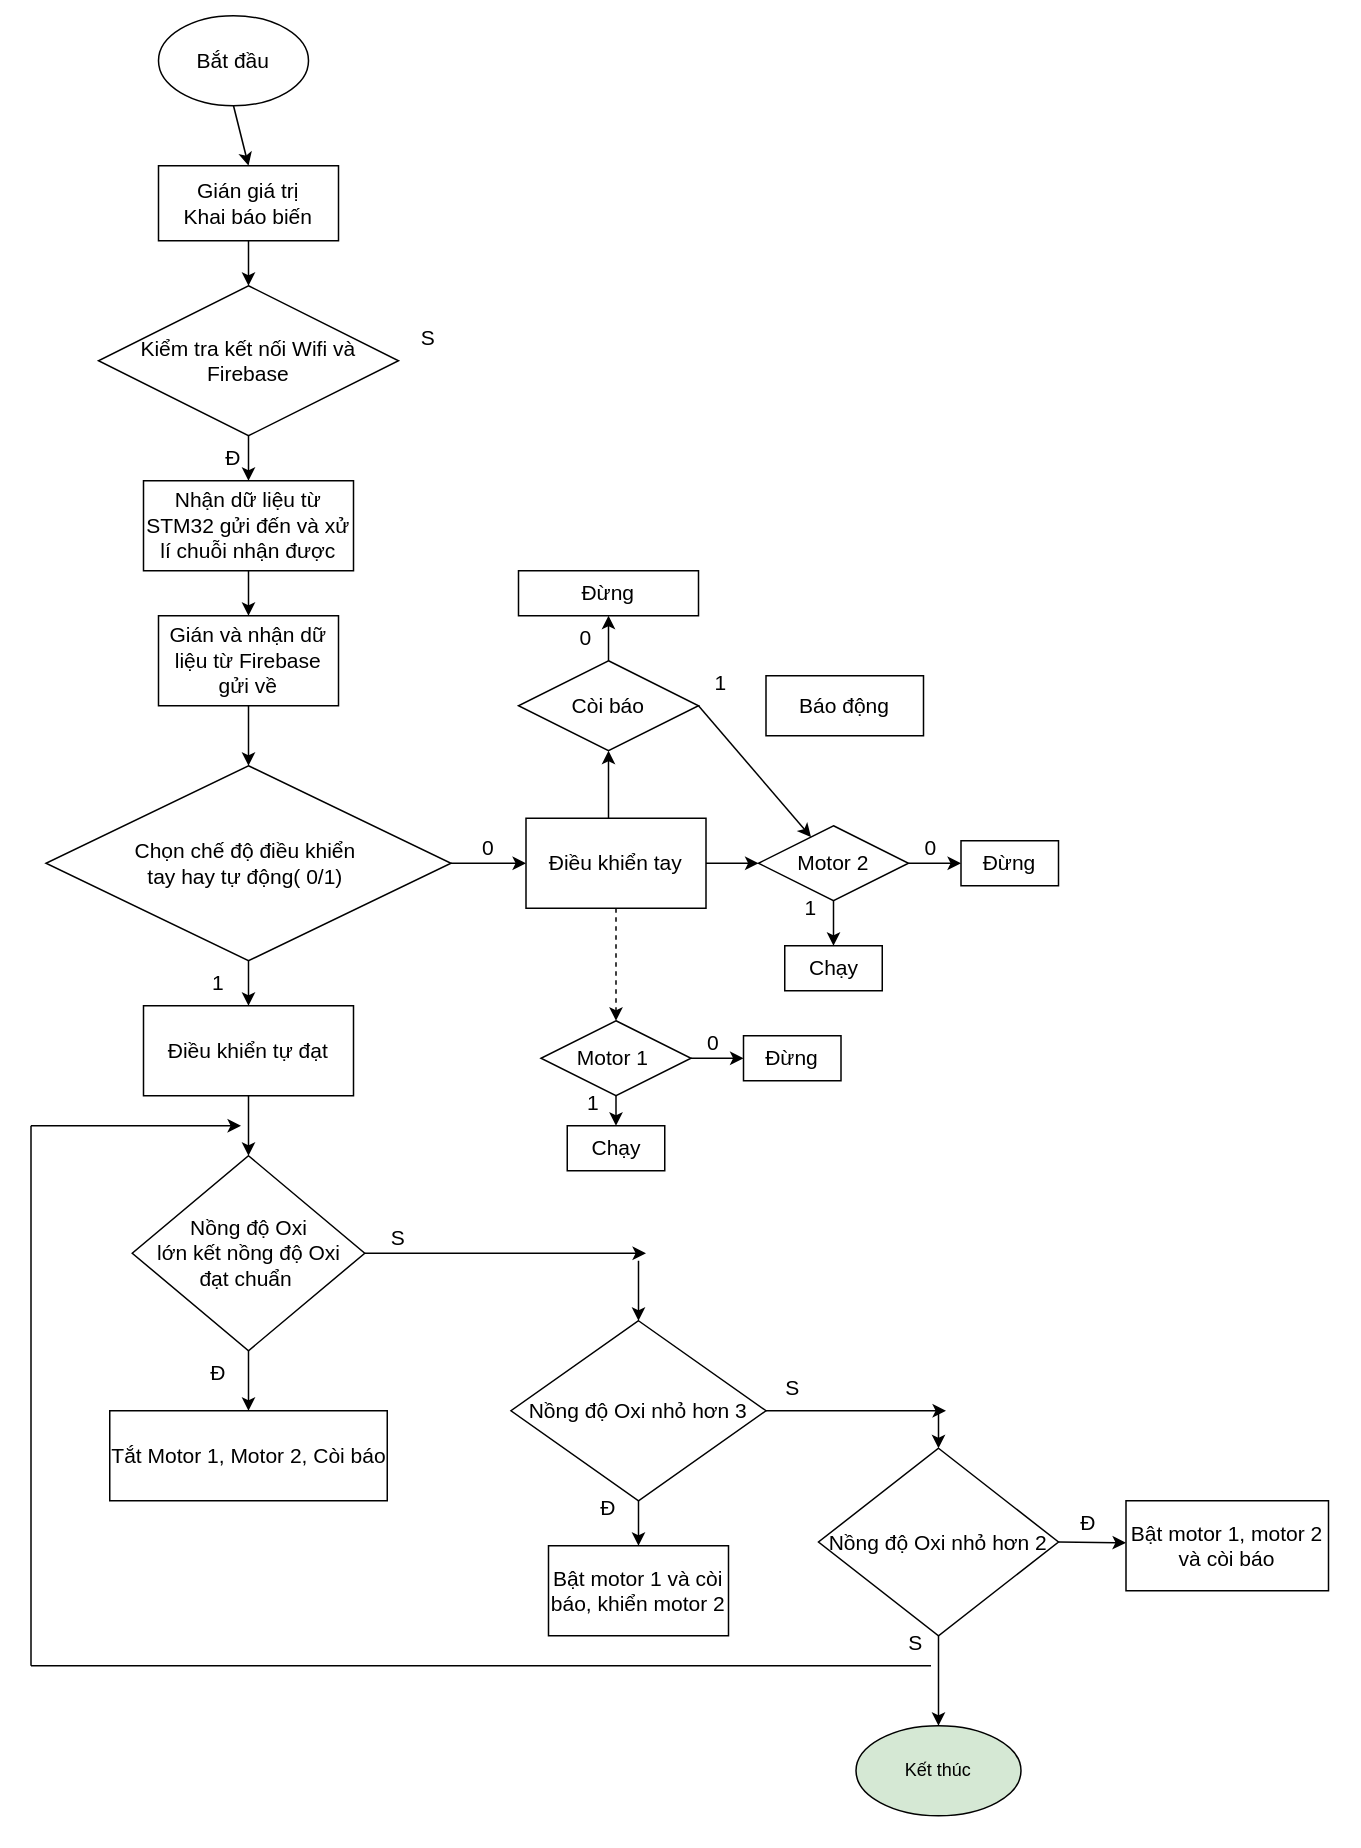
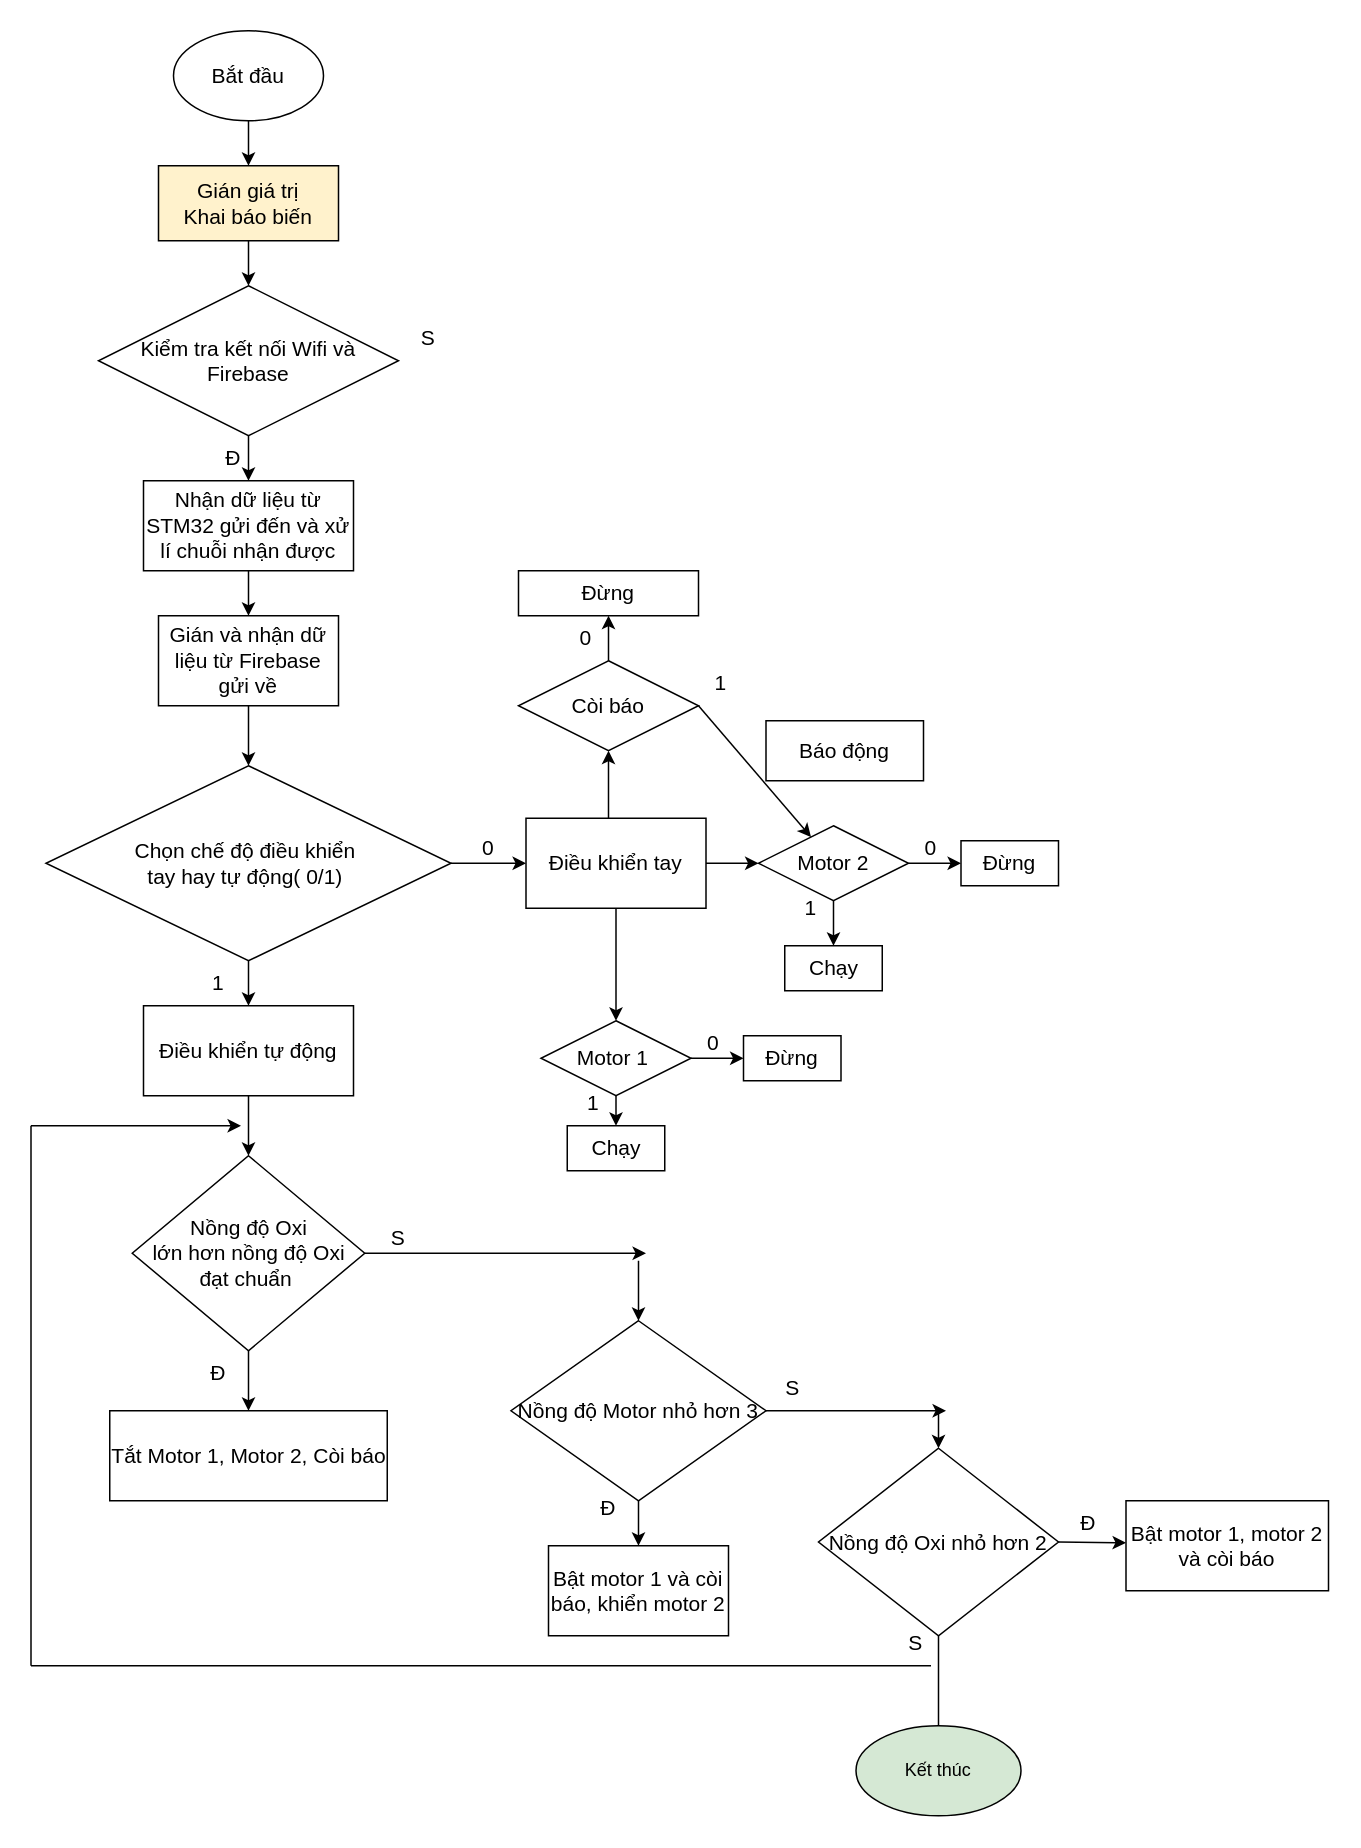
(233, 61) -> (248, 76)
(248, 203) -> (248, 203)
(845, 706) -> (845, 751)
(616, 960) -> (616, 960)
(248, 1051) -> (248, 1051)
(249, 1253) -> (249, 1253)
(638, 1411) -> (638, 1411)
(938, 1714) -> (938, 1718)
